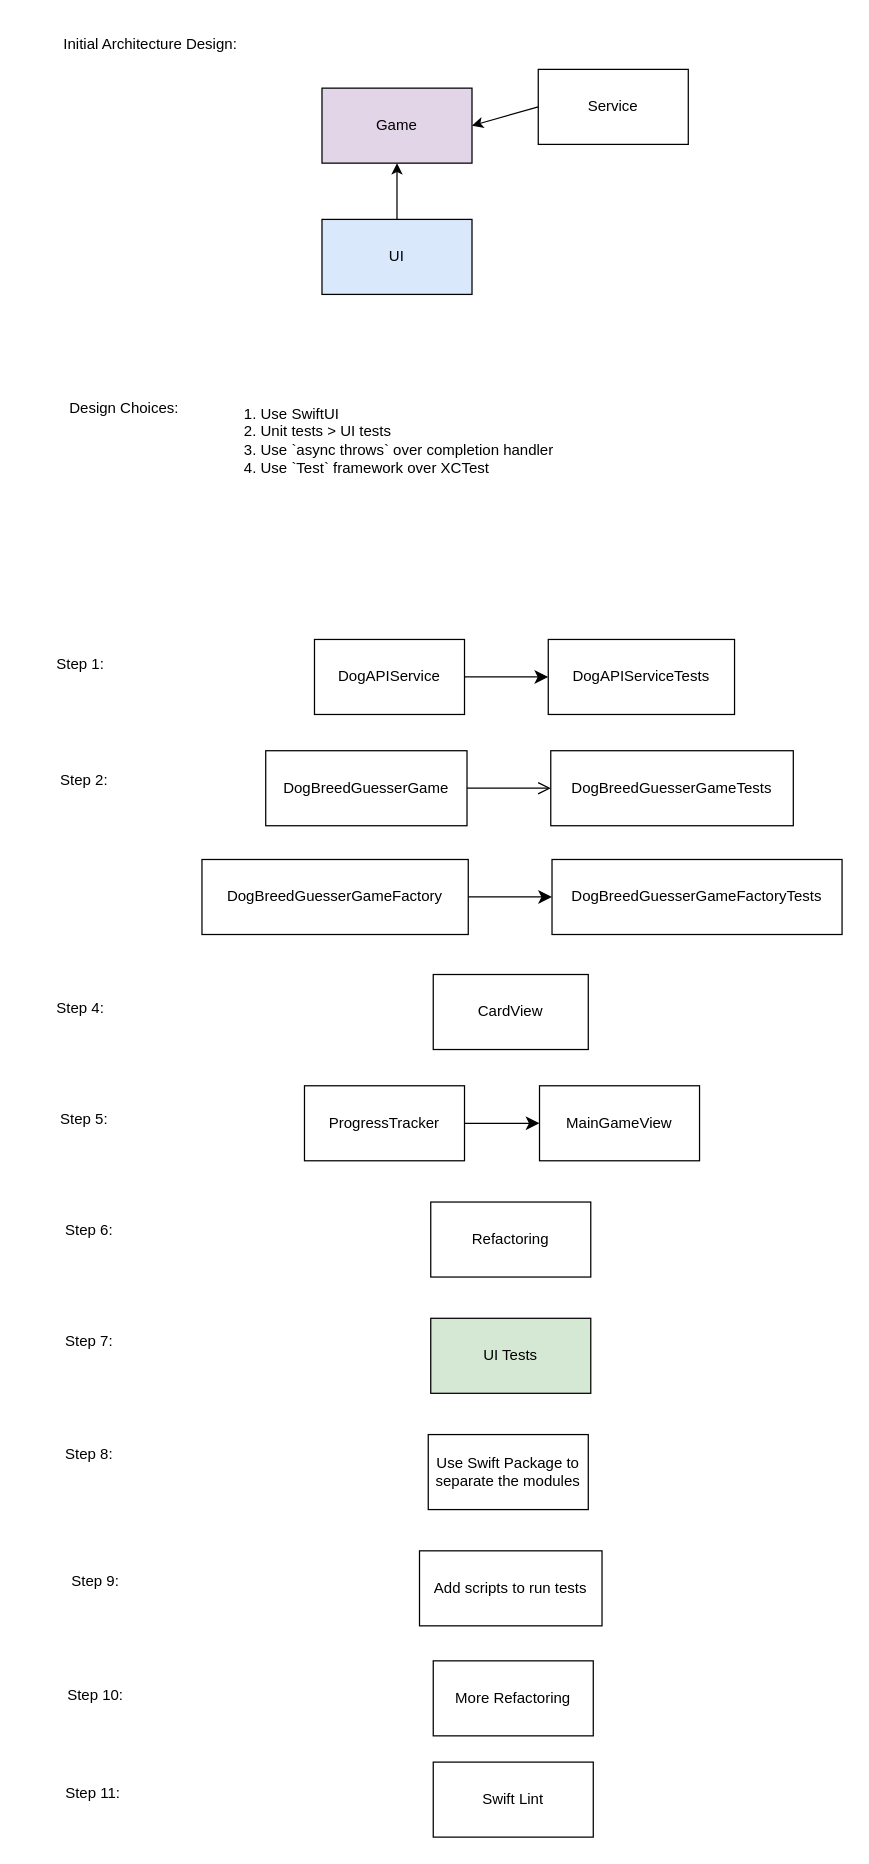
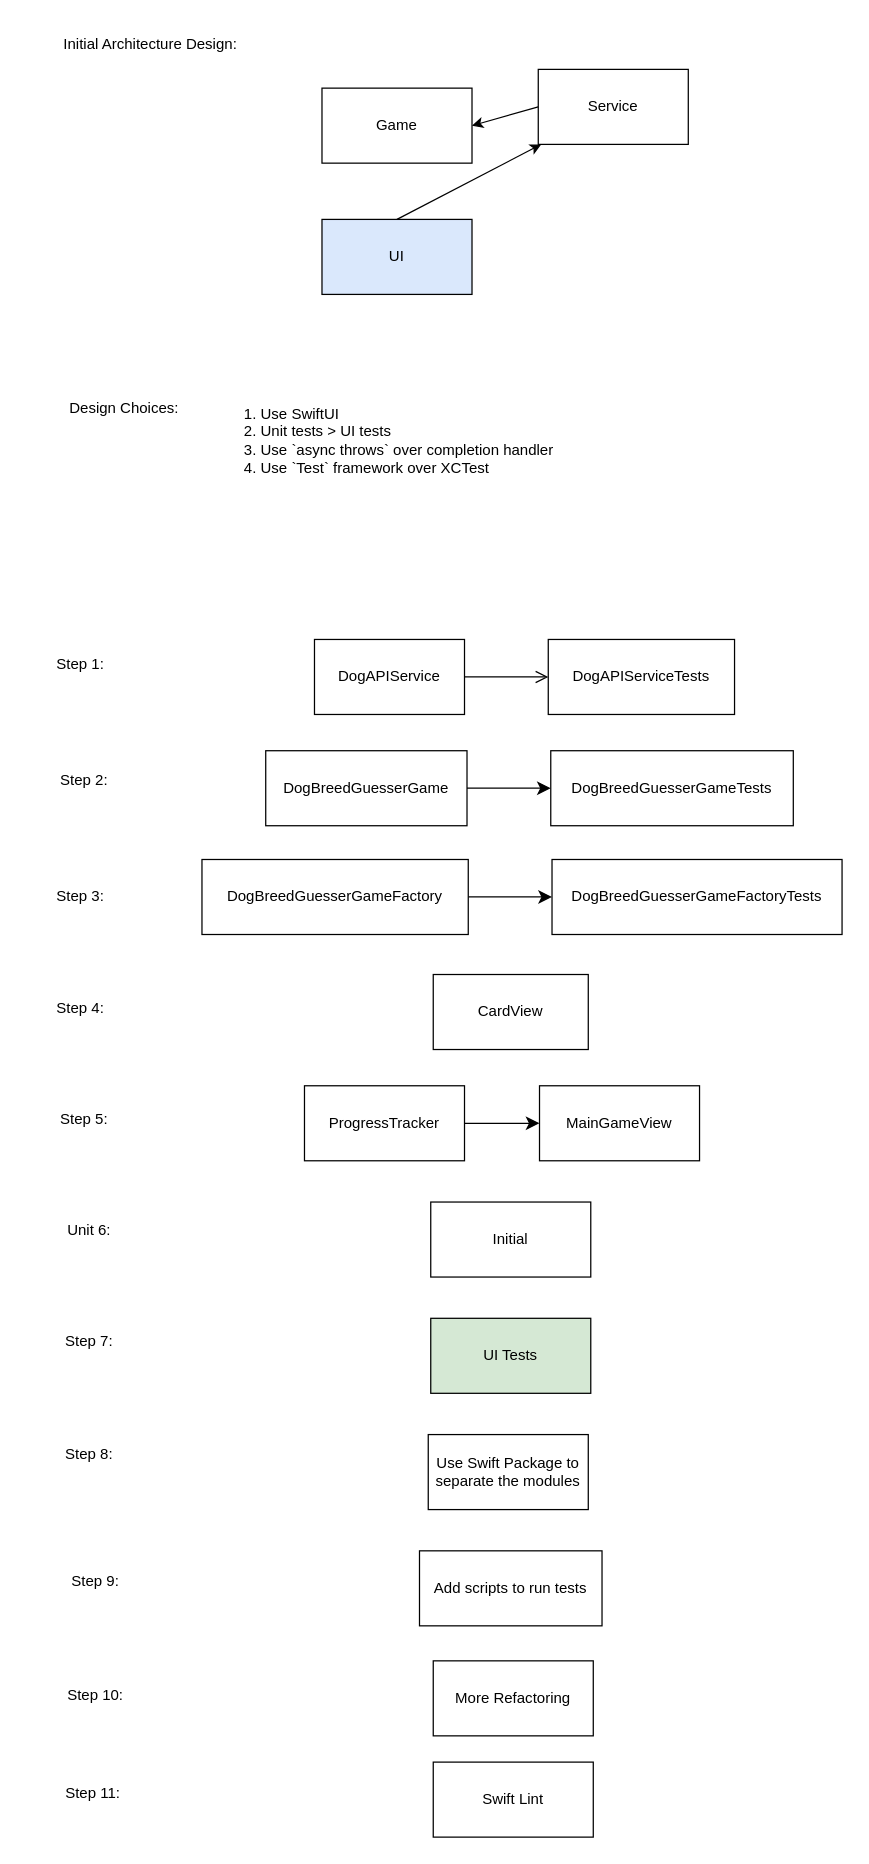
(397, 126) -> (397, 126)
(397, 195) -> (465, 184)
(536, 677) -> (538, 677)
(541, 788) -> (539, 788)
none -> (81, 897)
(89, 1231) -> (89, 1231)
(511, 1239) -> (511, 1239)
